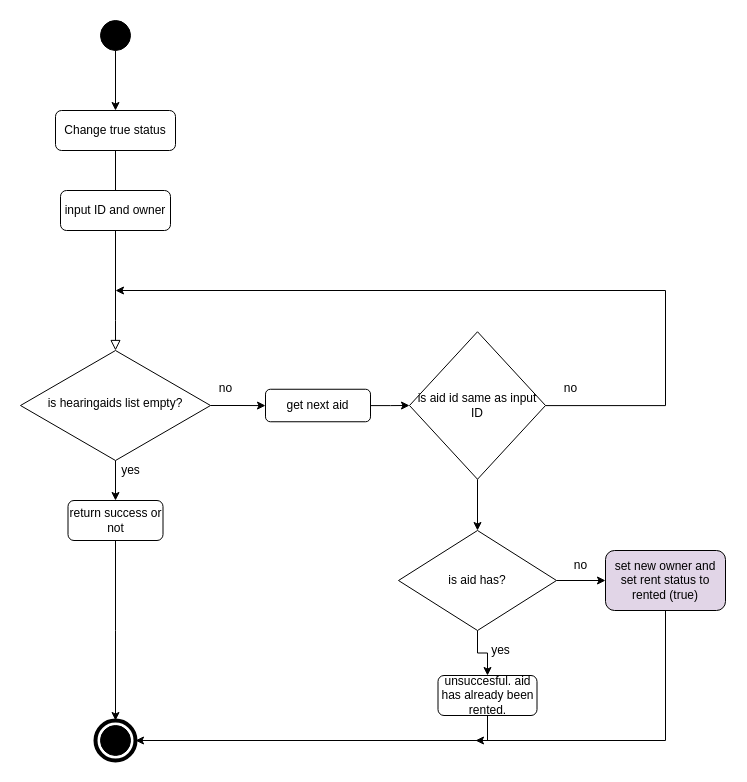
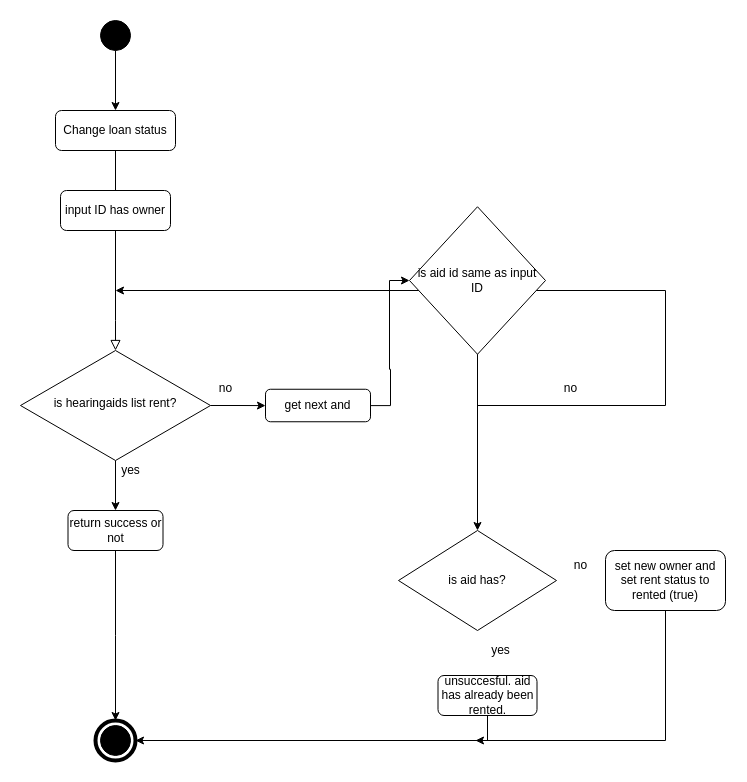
(116, 131) -> (116, 131)
(116, 211) -> (116, 211)
(116, 404) -> (116, 404)
(318, 406) -> (318, 406)
(478, 406) -> (478, 281)
(116, 521) -> (116, 531)
(578, 581) -> none
(666, 581) -> (666, 581)
(480, 653) -> none
